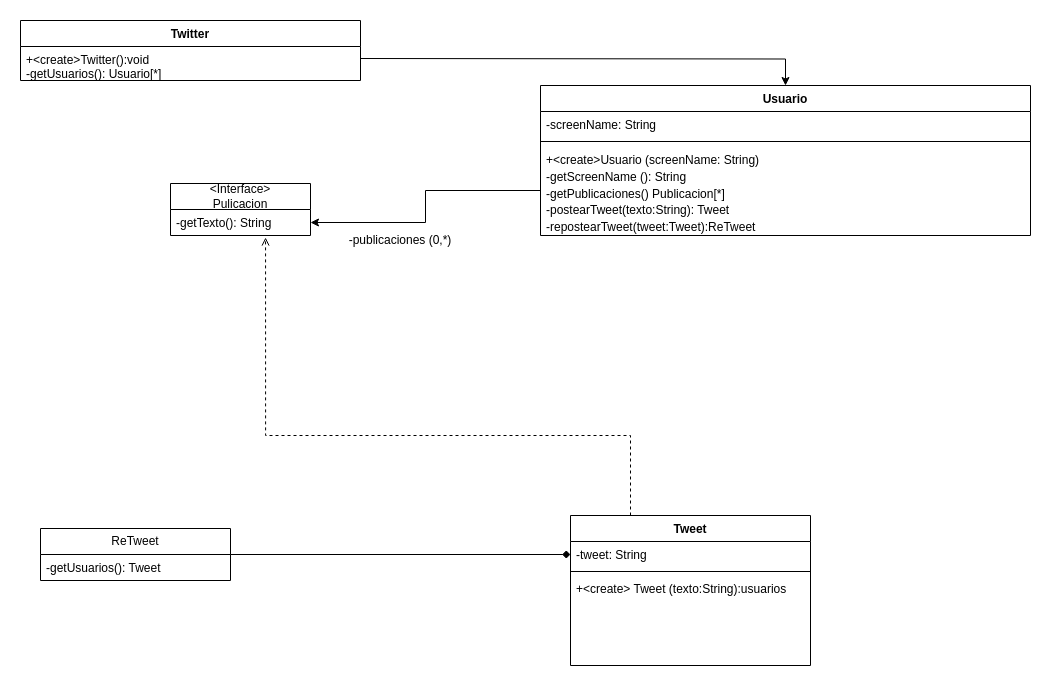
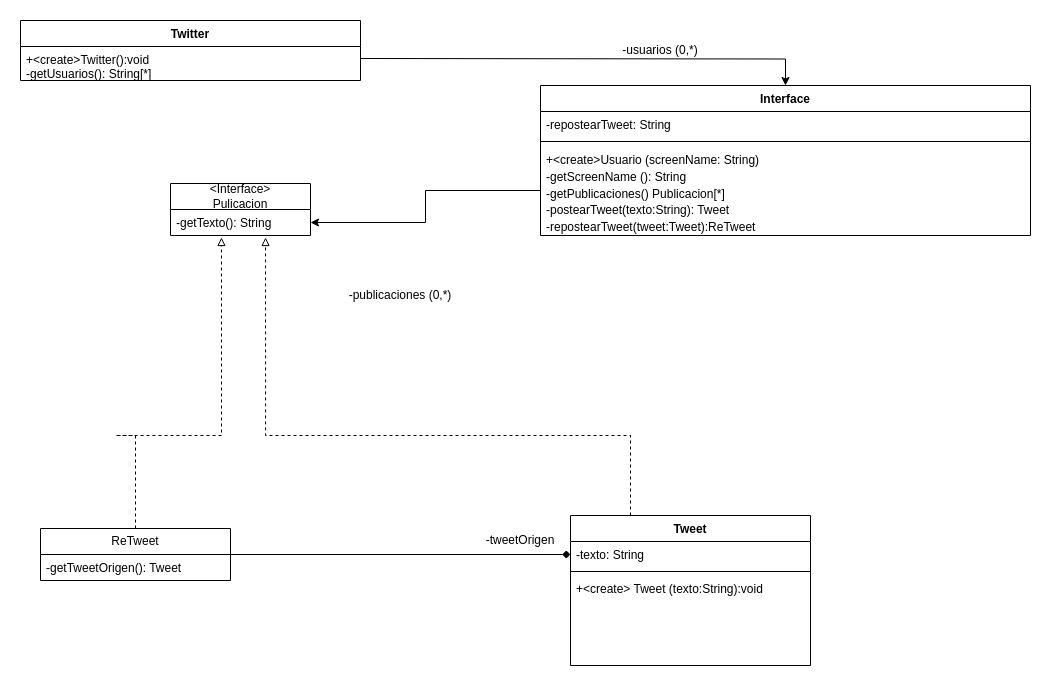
none -> (661, 51)
(108, 68) -> (104, 68)
(786, 100) -> (786, 100)
(606, 126) -> (619, 126)
(401, 241) -> (401, 296)
(266, 244) -> (266, 247)
none -> (208, 436)
none -> (521, 541)
(619, 556) -> (619, 556)
(112, 569) -> (122, 569)
(692, 597) -> (685, 590)
